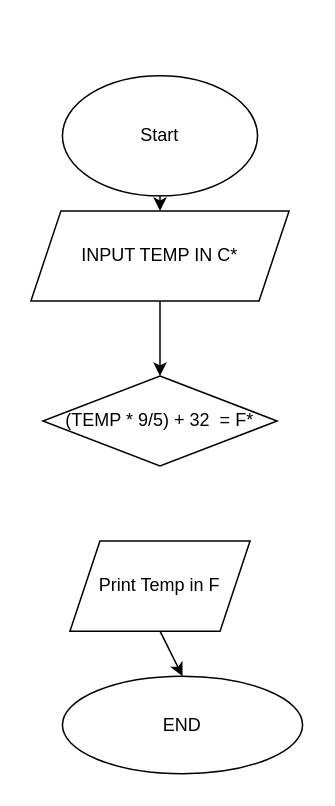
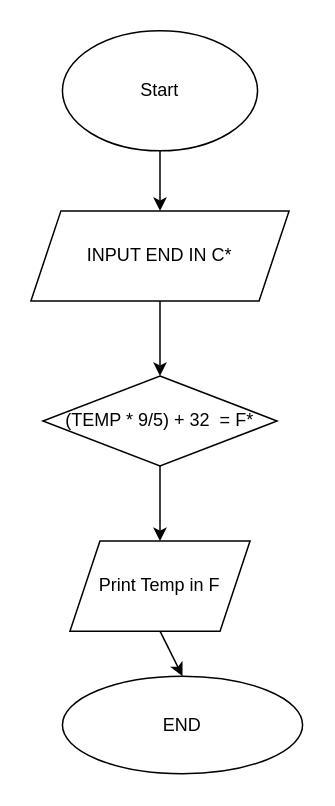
(160, 136) -> (160, 91)
(160, 256) -> (160, 256)
none -> (160, 498)
